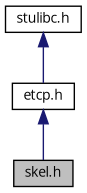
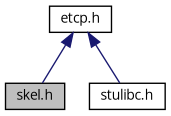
(43, 65) -> (108, 64)
